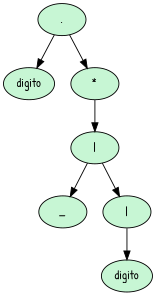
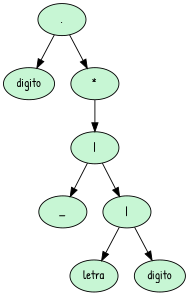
none -> (94, 276)
